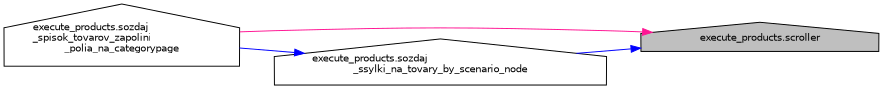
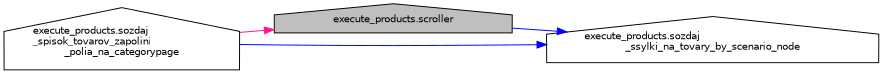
(604, 51) -> (535, 30)
